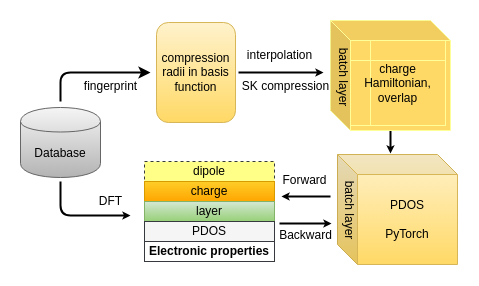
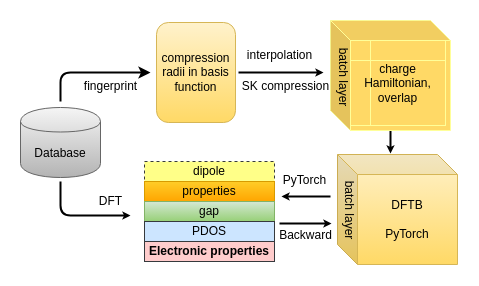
(305, 181) -> (305, 181)
(210, 192) -> (210, 192)
(210, 212) -> (210, 212)
(408, 220) -> (408, 220)
(210, 232) -> (210, 232)
(210, 252) -> (210, 252)
